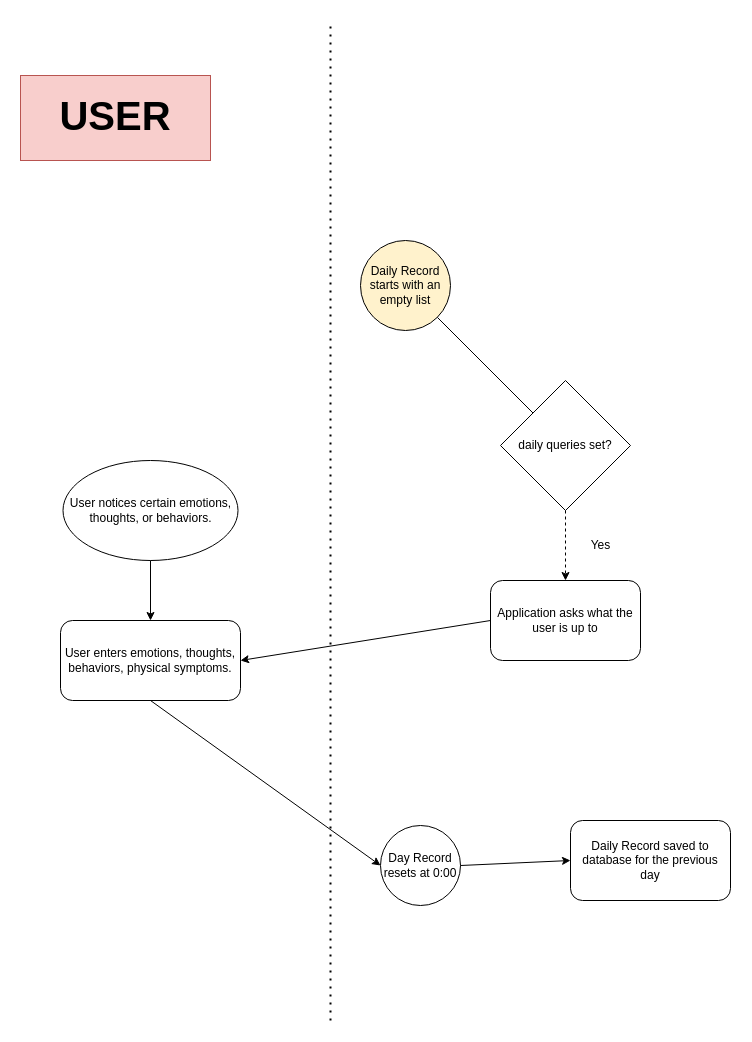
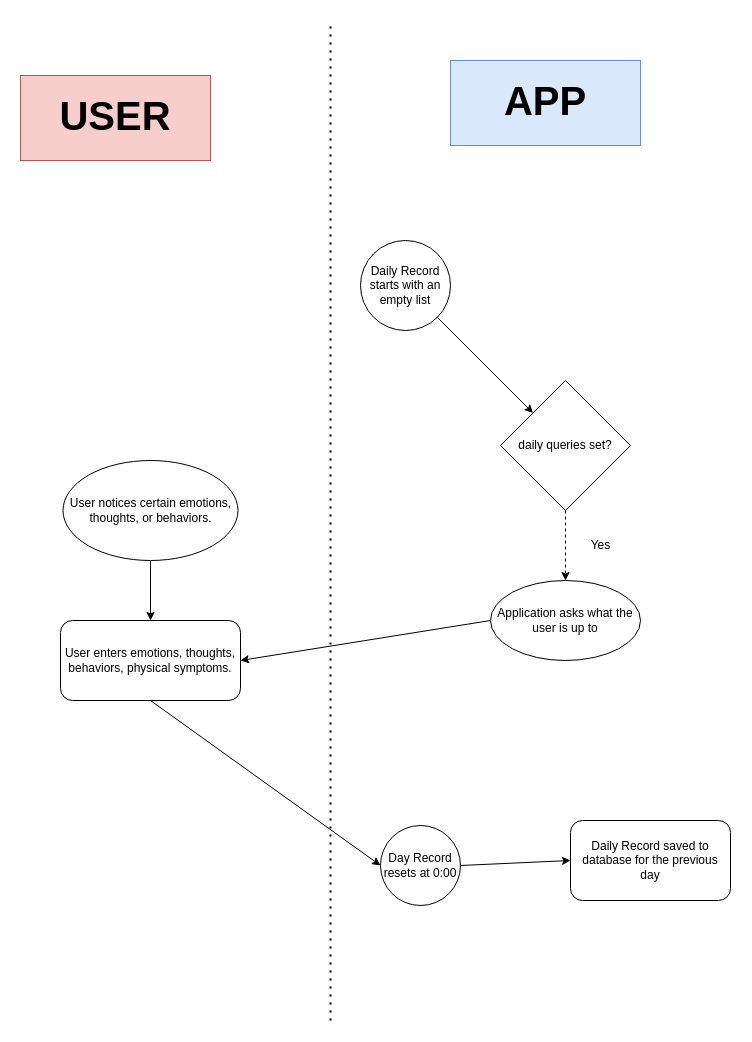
none -> (546, 103)
(406, 286) -> (406, 286)
(529, 409) -> (527, 407)
(566, 621) -> (566, 621)
